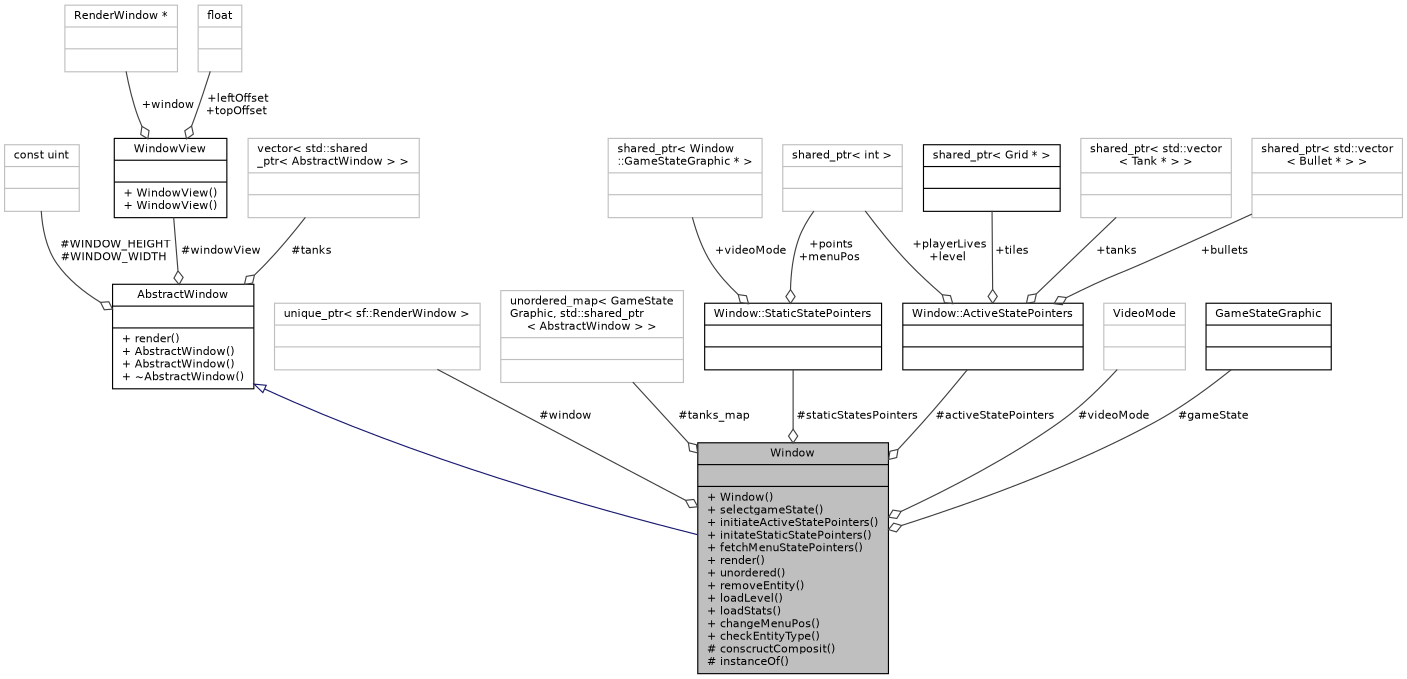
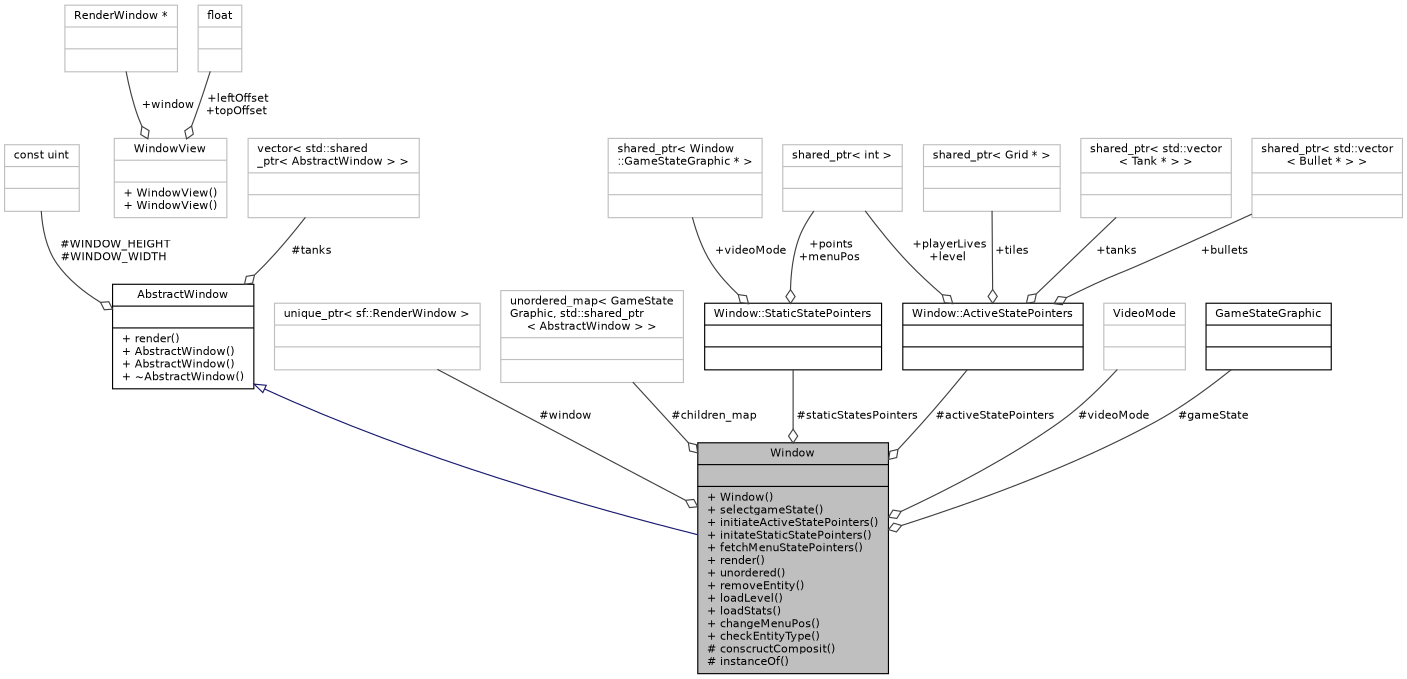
(171, 178) -> (171, 178)
(992, 178) -> (992, 178)
(176, 244) -> none
(713, 416) -> (713, 416)
